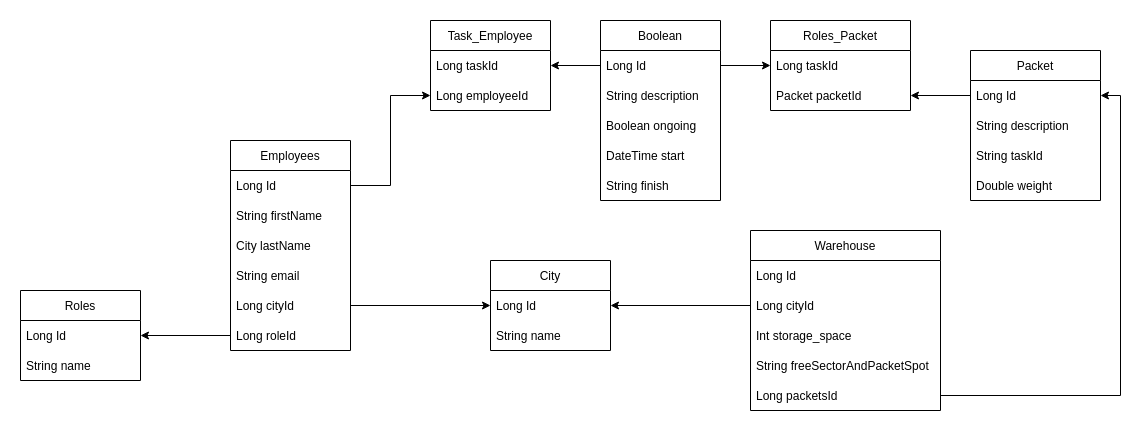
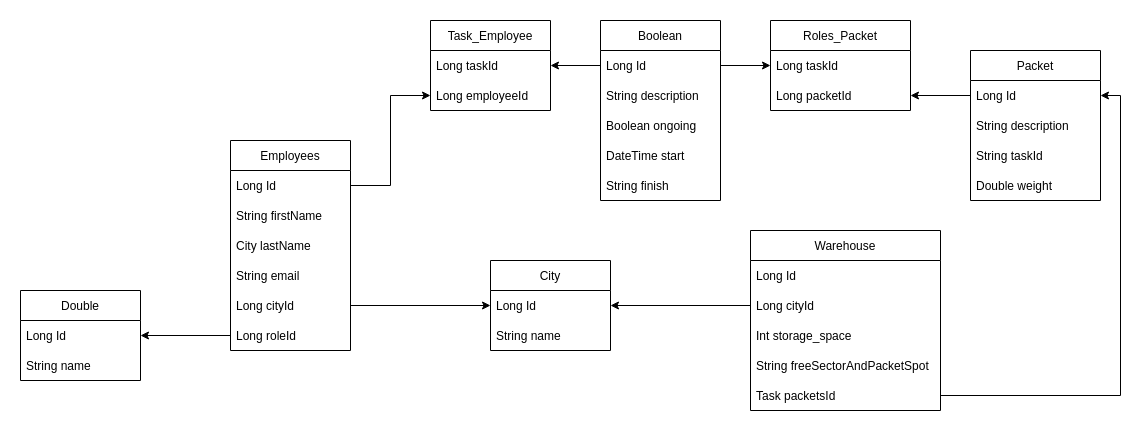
(825, 96) -> (818, 96)
(80, 306) -> (80, 306)
(801, 396) -> (801, 396)
